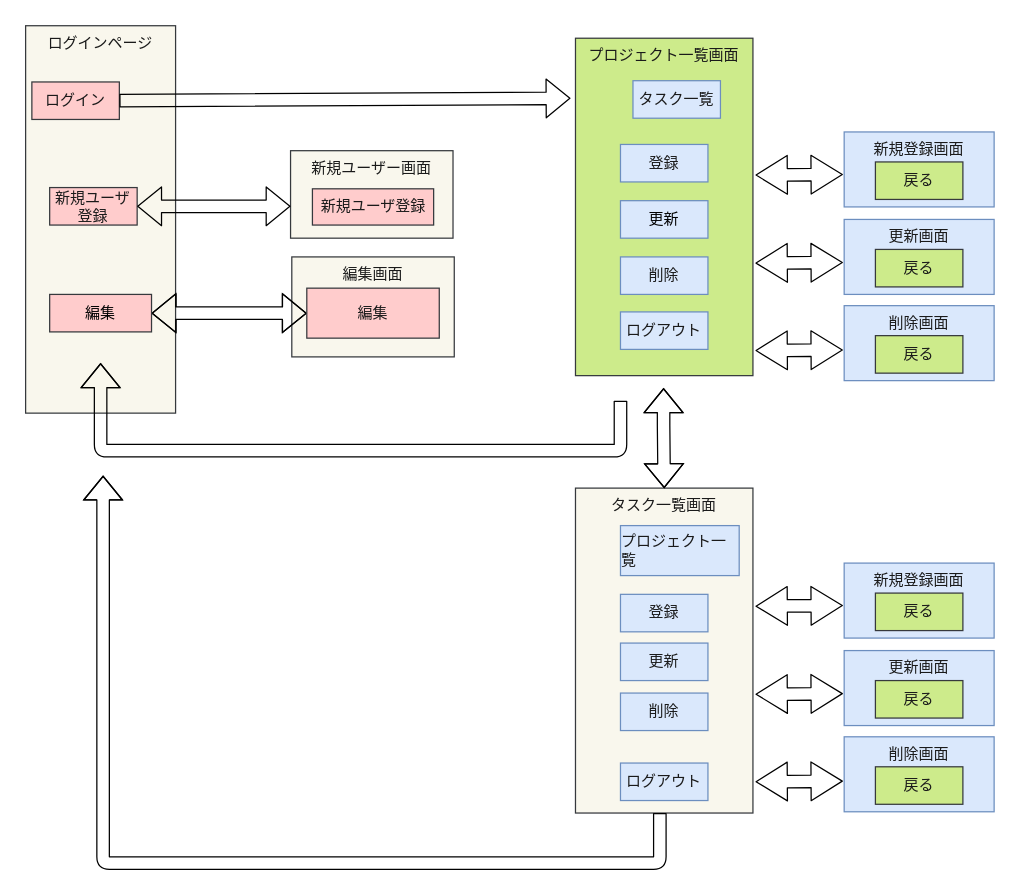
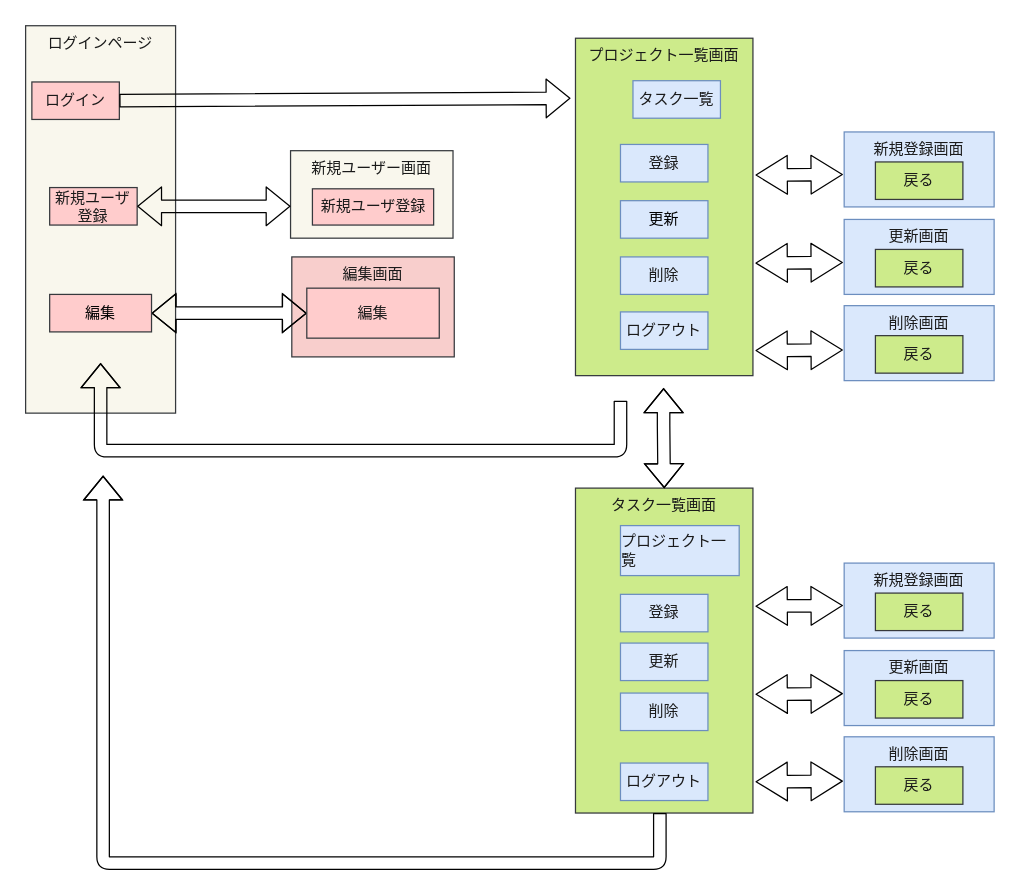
(373, 275) -> (373, 275)
(664, 506) -> (664, 506)
